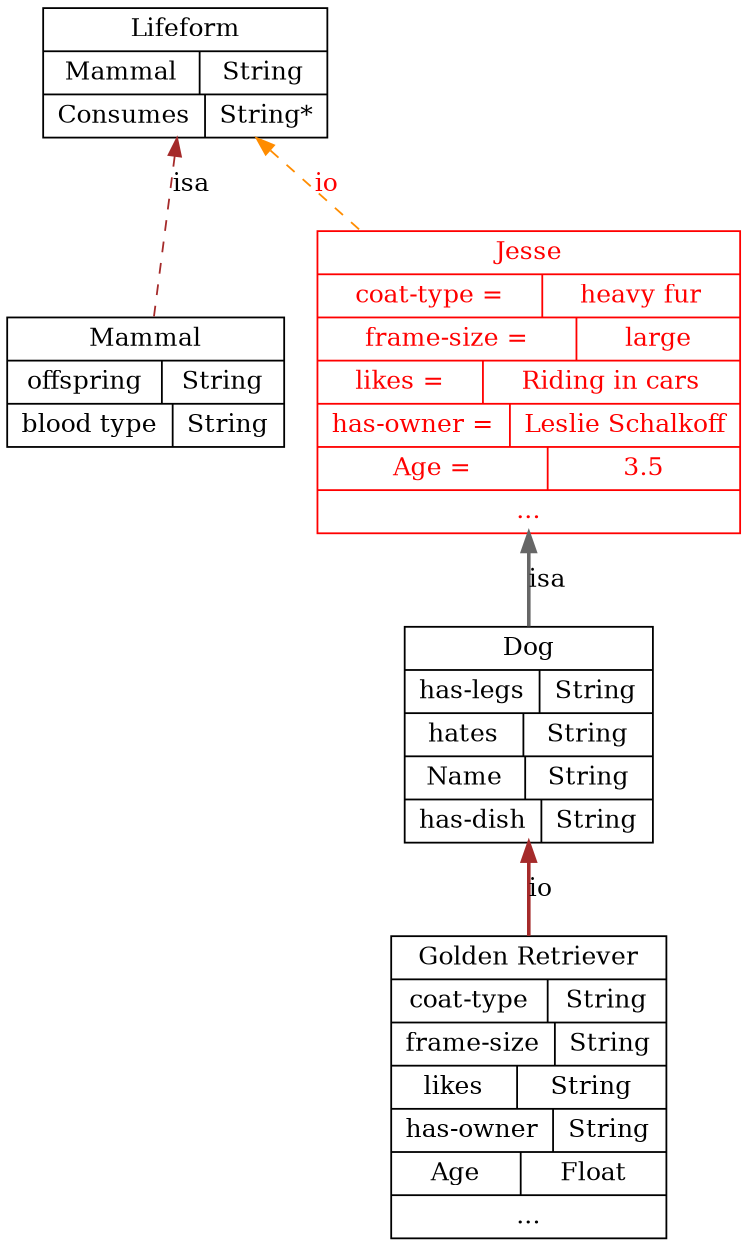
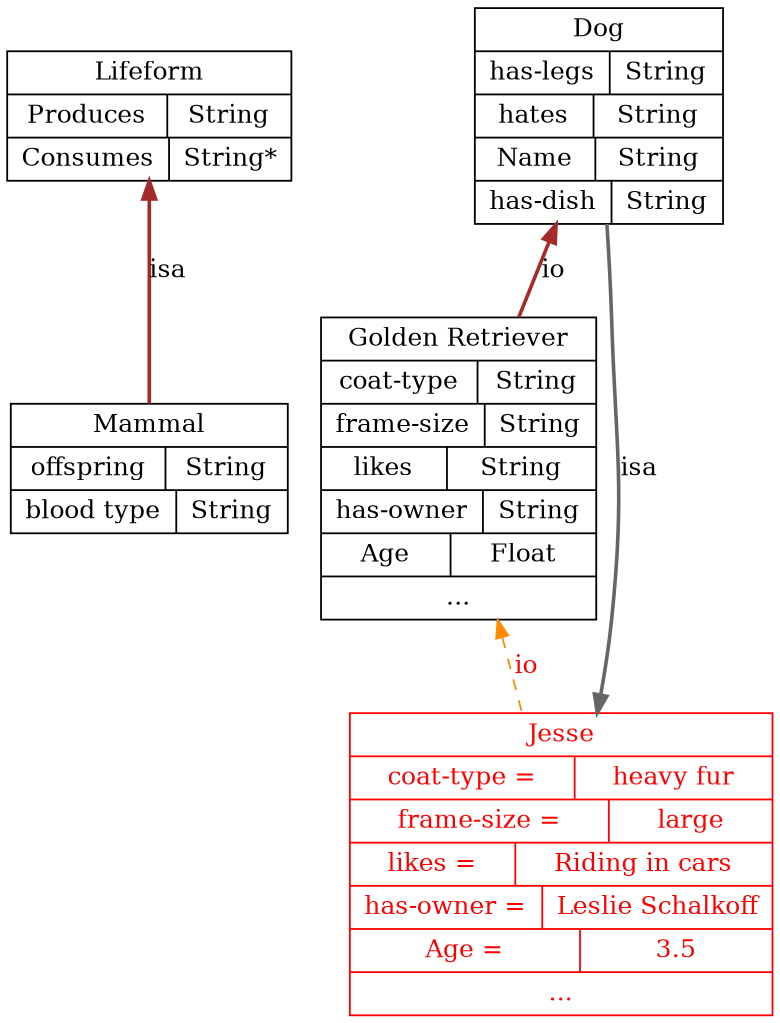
(121, 72) -> (87, 115)
(316, 191) -> (512, 675)
(164, 237) -> (149, 301)
